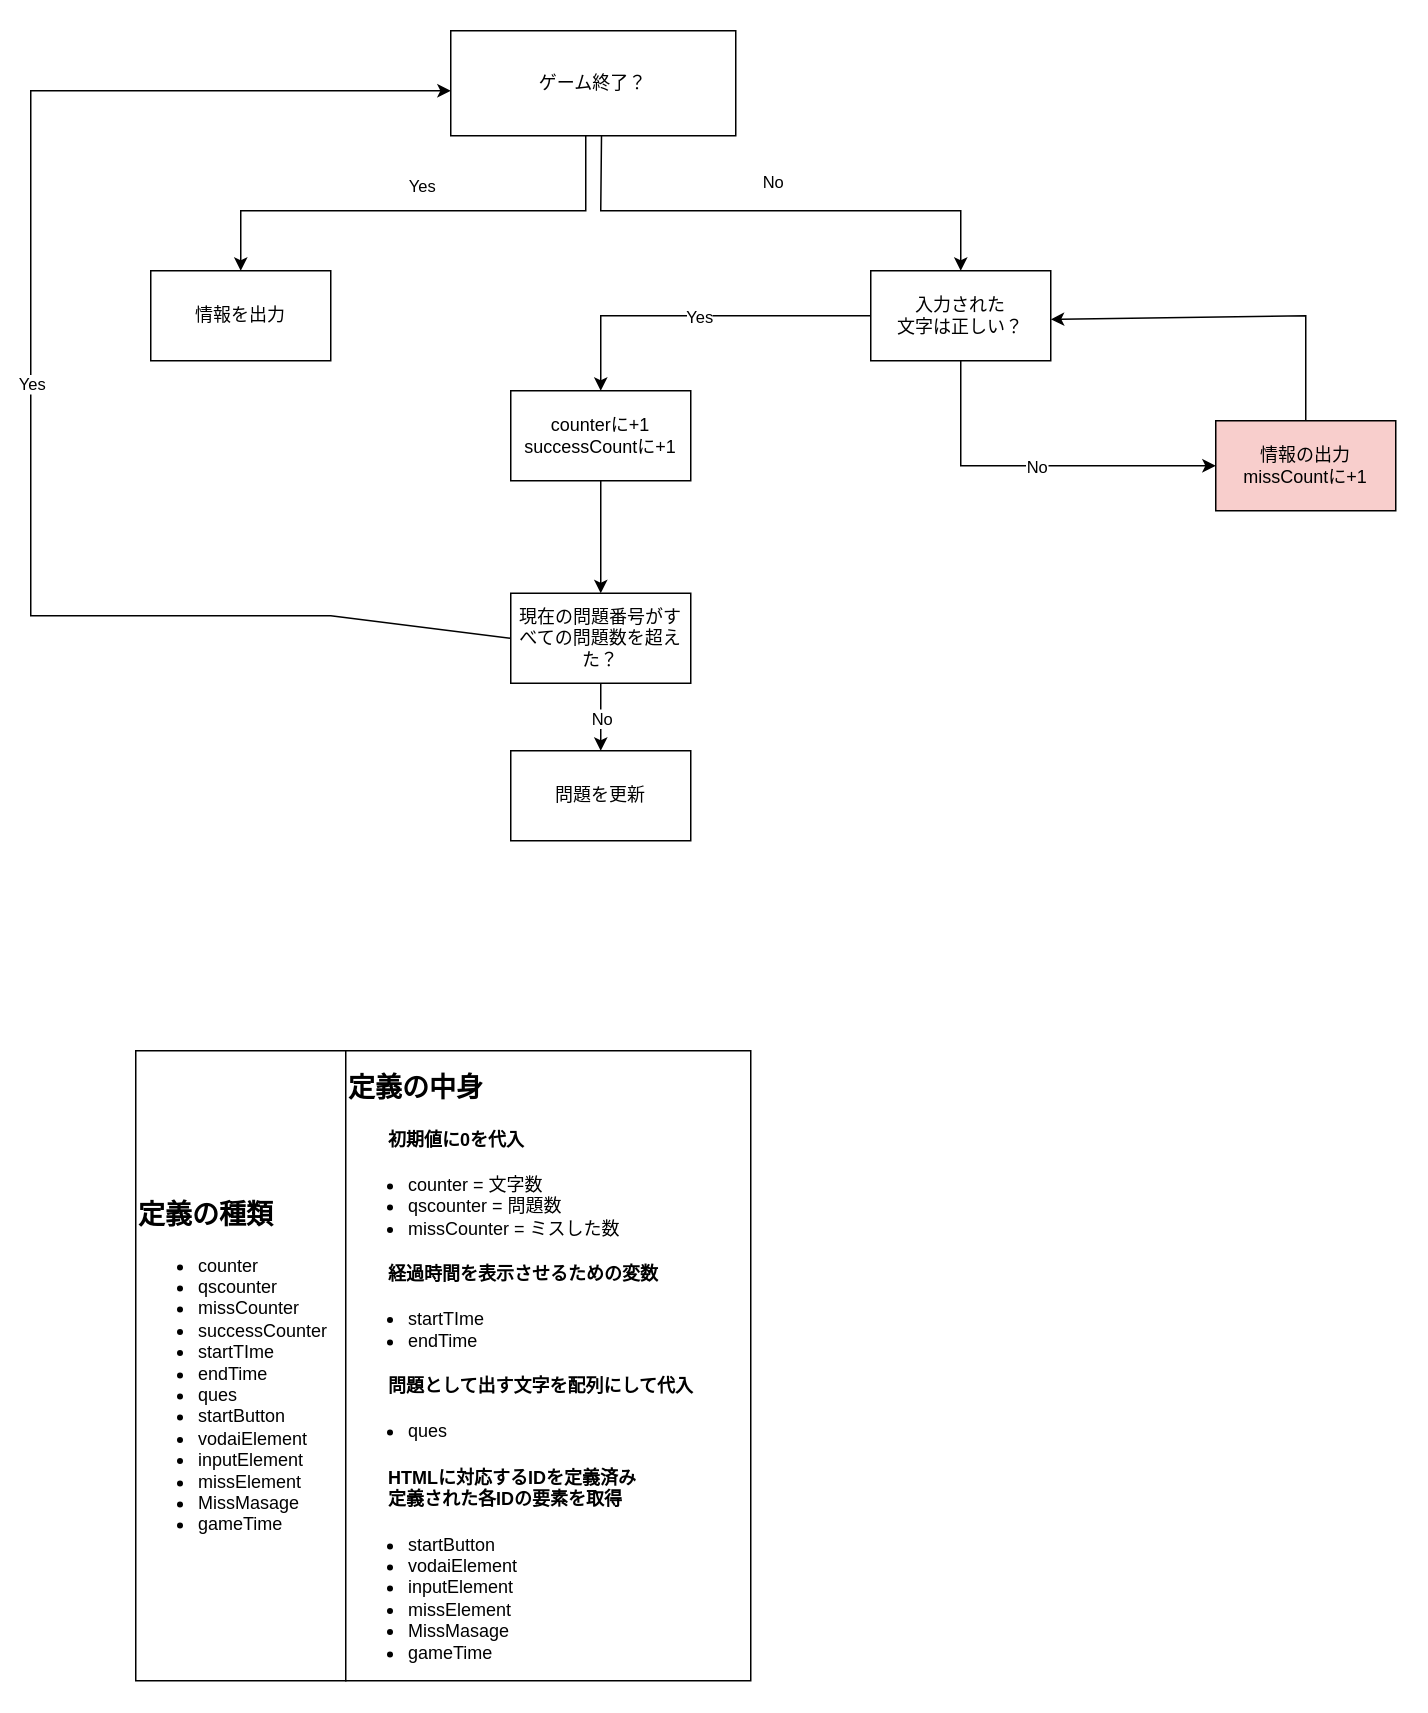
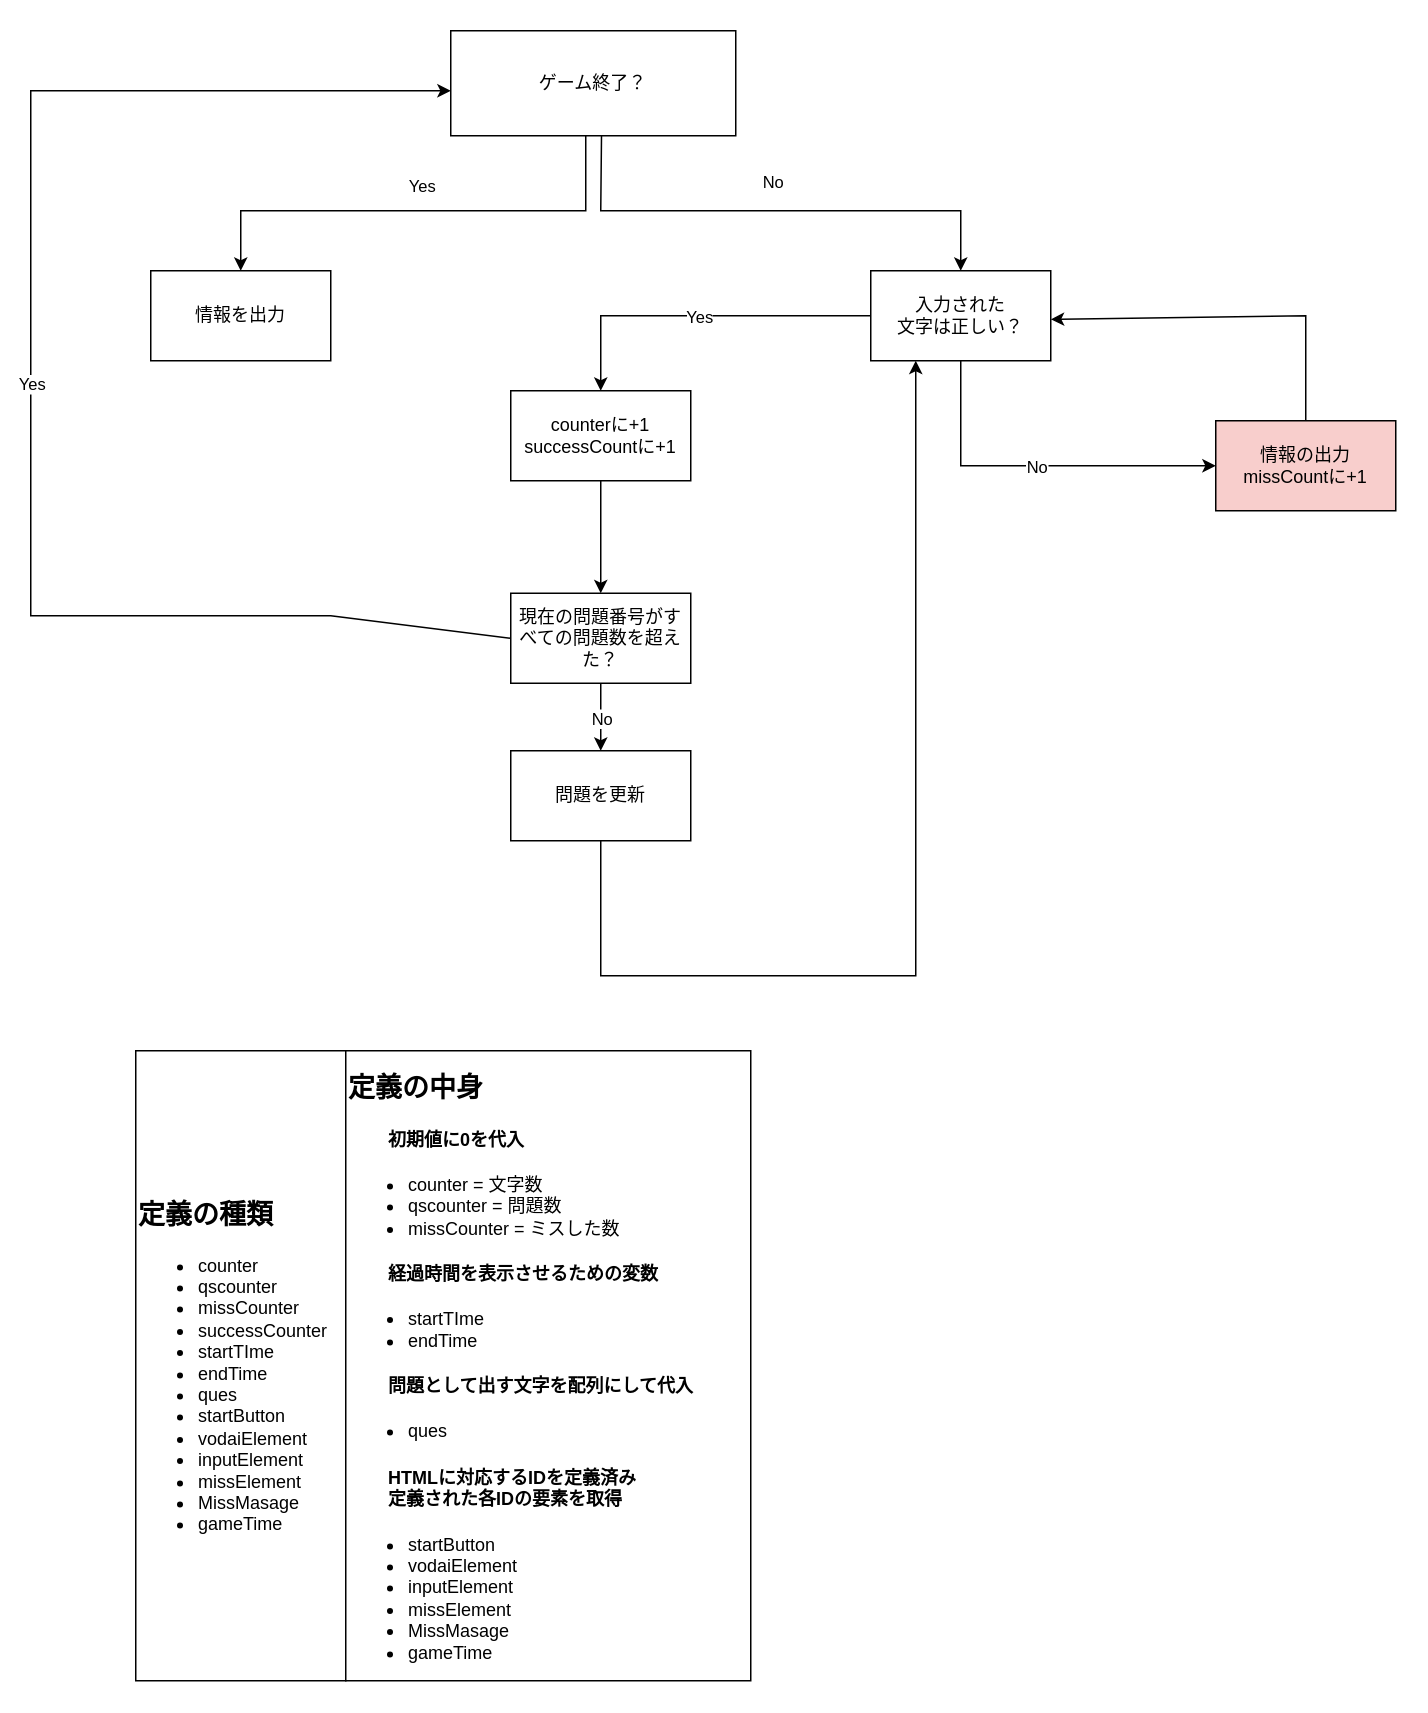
none -> (916, 899)
